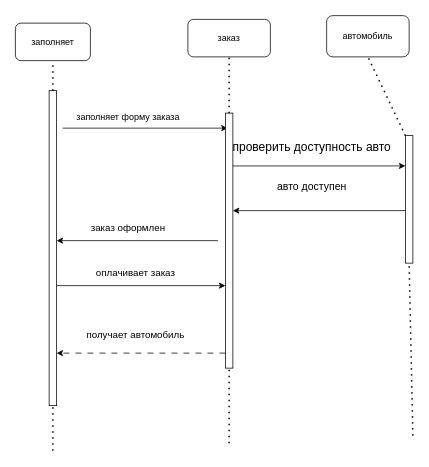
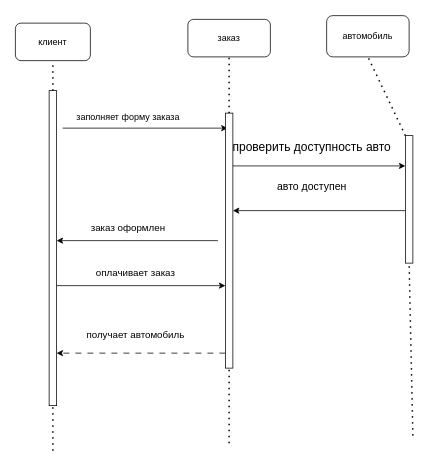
(53, 42) -> (53, 42)
